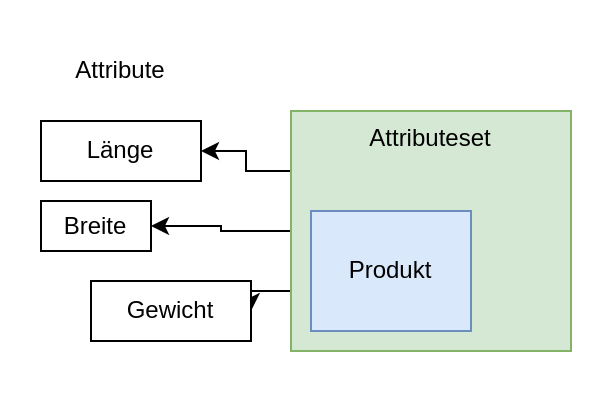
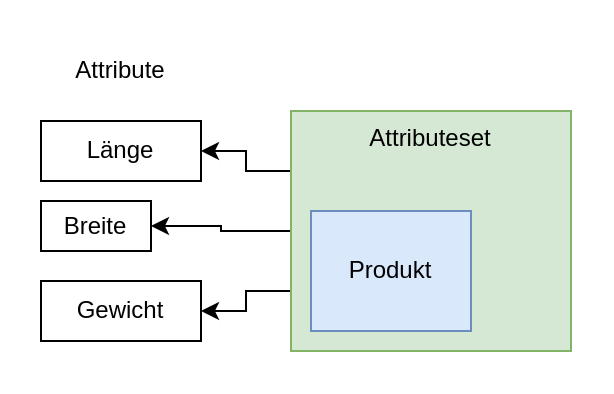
(171, 311) -> (121, 311)
